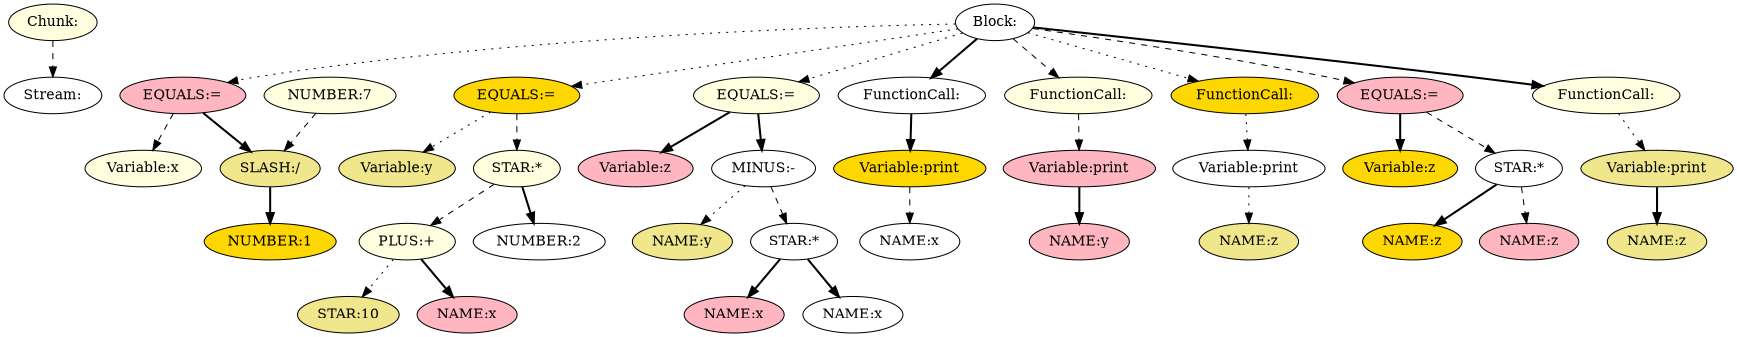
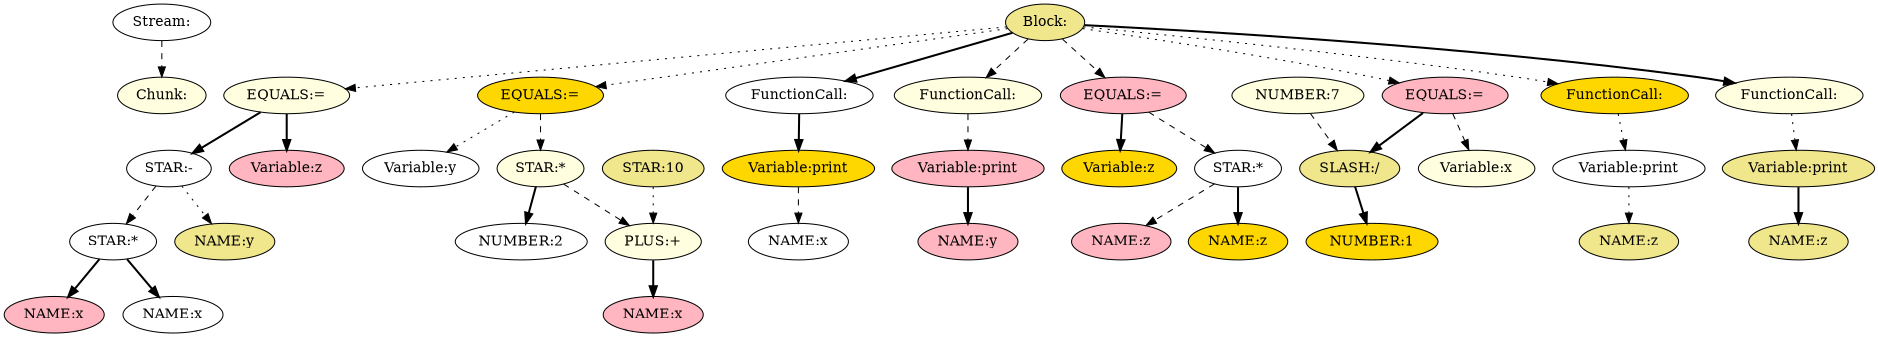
(995, 22) -> (1045, 22)
(53, 54) -> (162, 54)
(397, 169) -> (421, 169)
(764, 169) -> (169, 169)
(381, 274) -> (653, 200)
